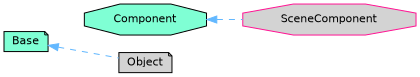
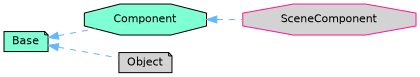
none -> (77, 32)
